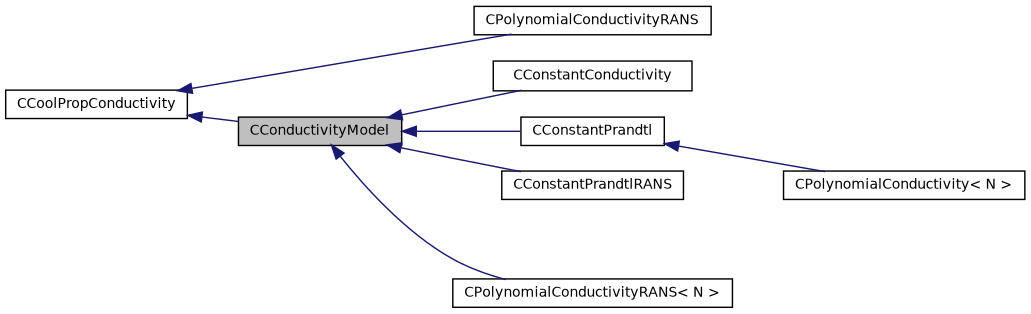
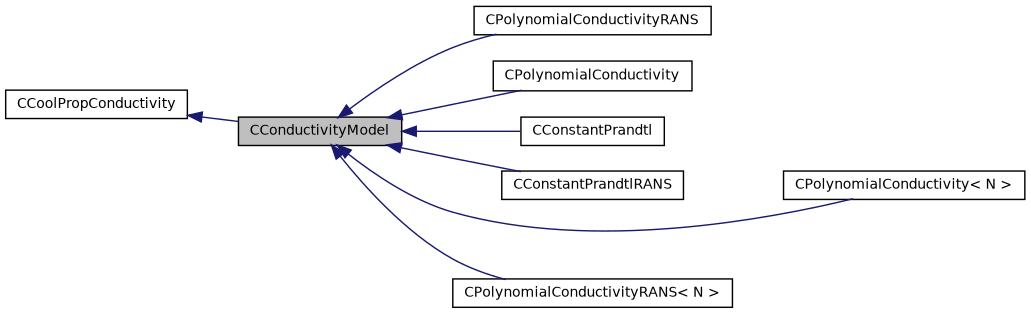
(352, 61) -> (419, 64)
(593, 76) -> (593, 76)
(752, 159) -> (593, 230)
